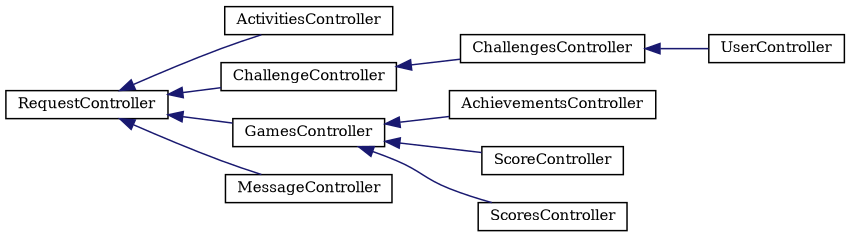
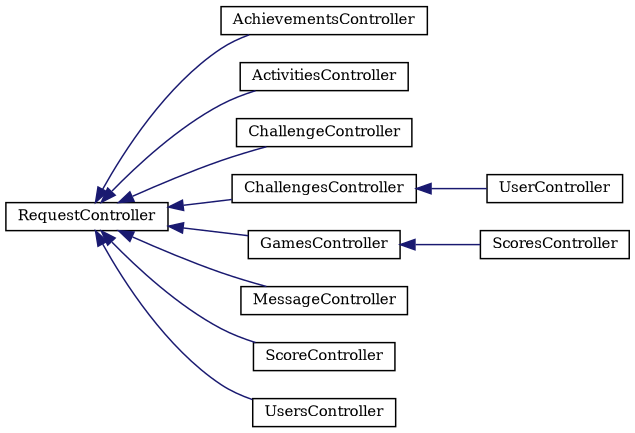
(436, 62) -> (208, 202)
(425, 119) -> (164, 100)
(441, 148) -> (178, 301)
none -> (324, 413)
